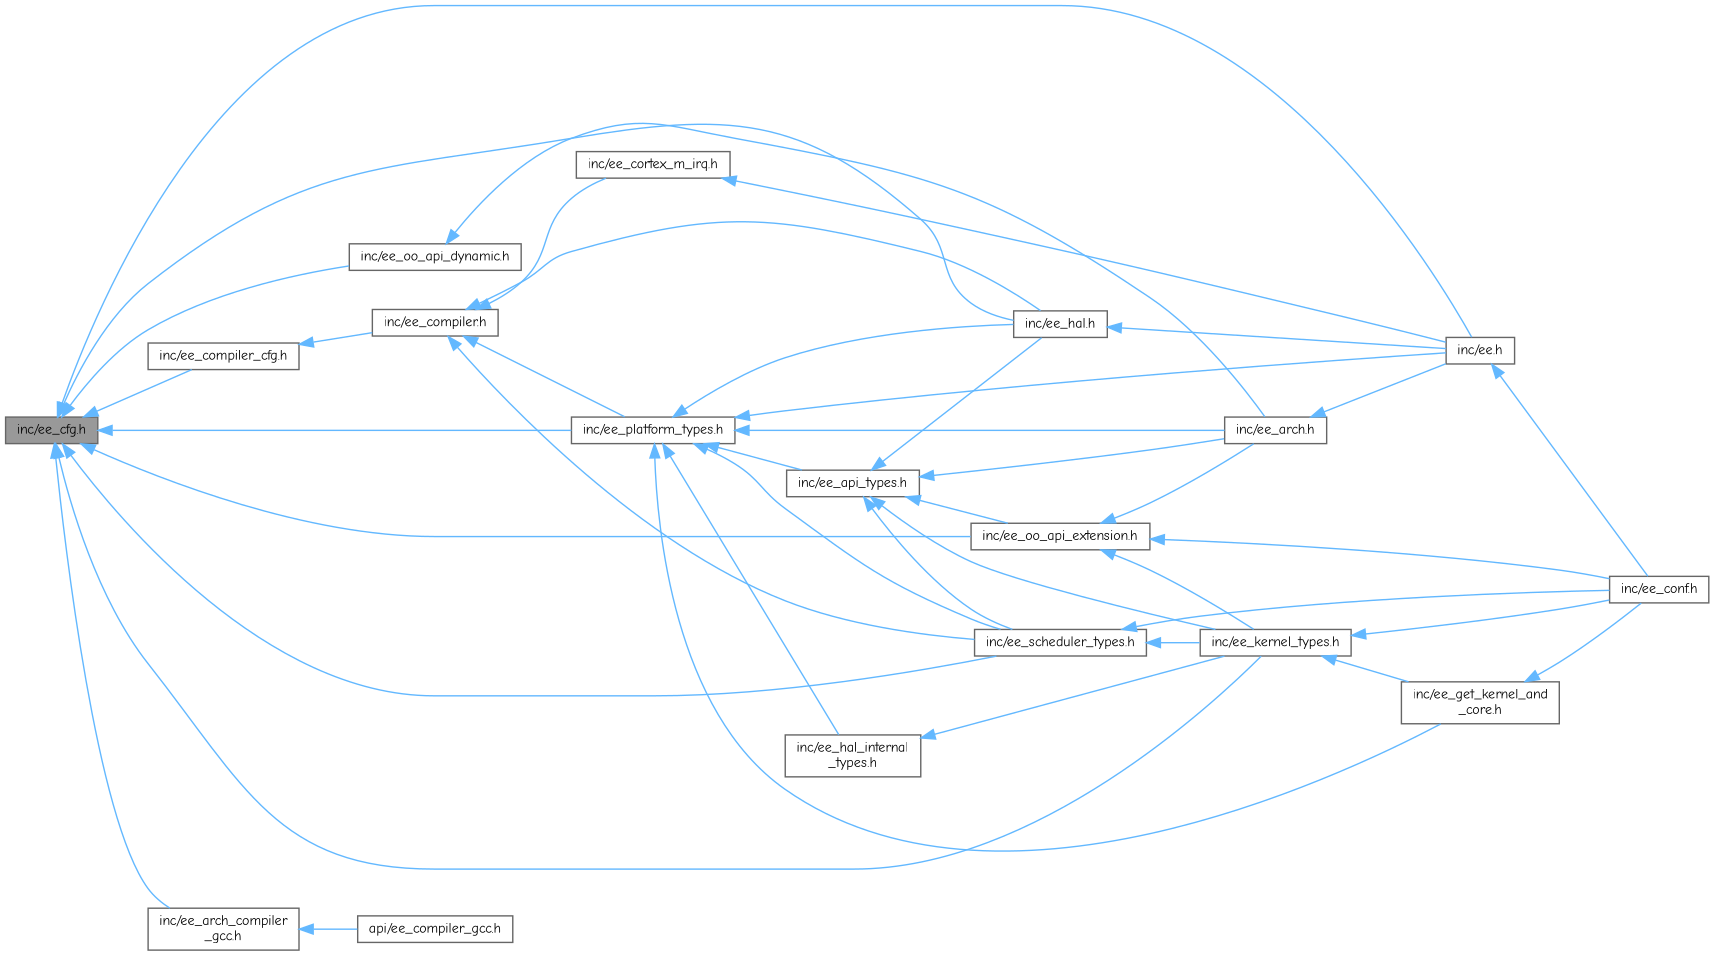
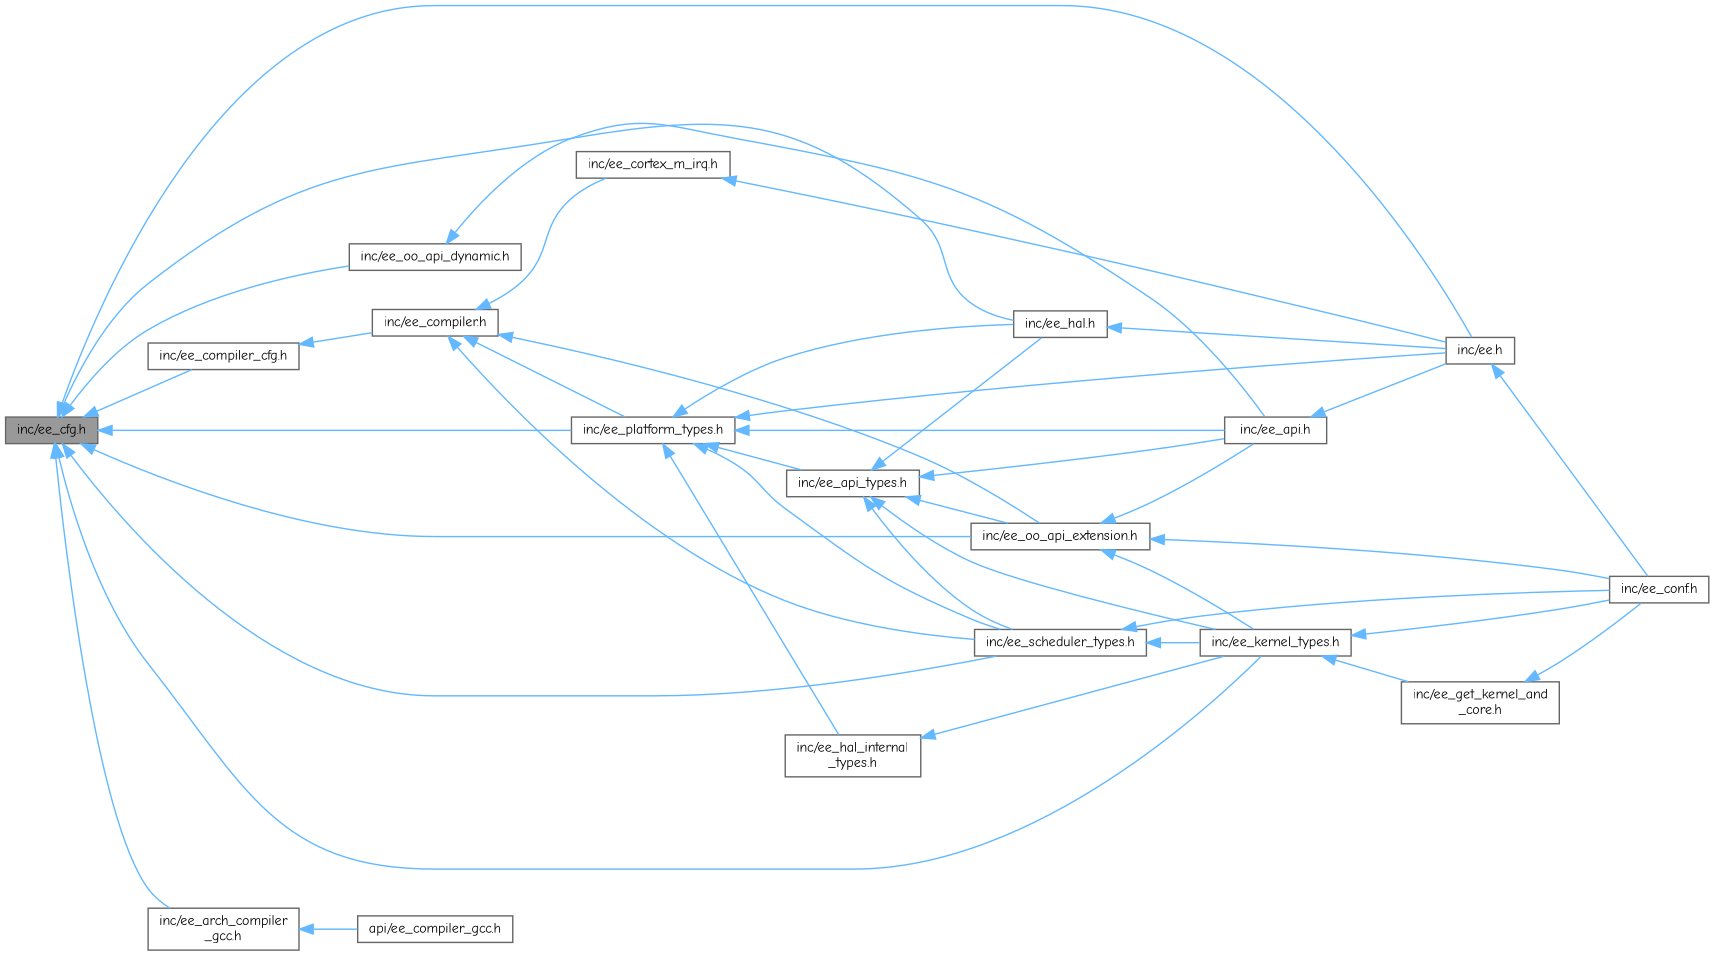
(760, 223) -> (771, 403)
(1276, 430) -> (1276, 430)
(935, 844) -> none
